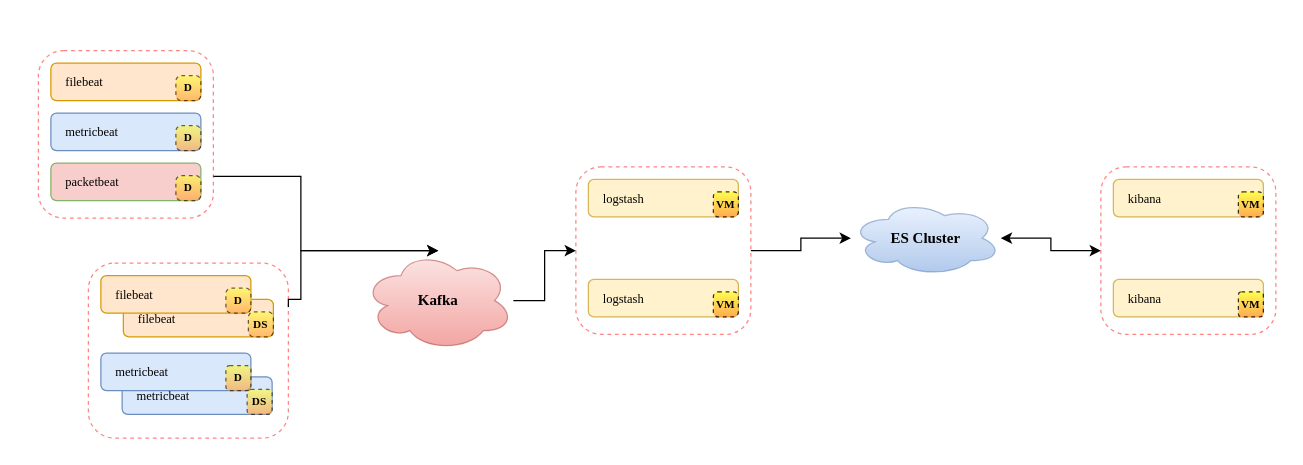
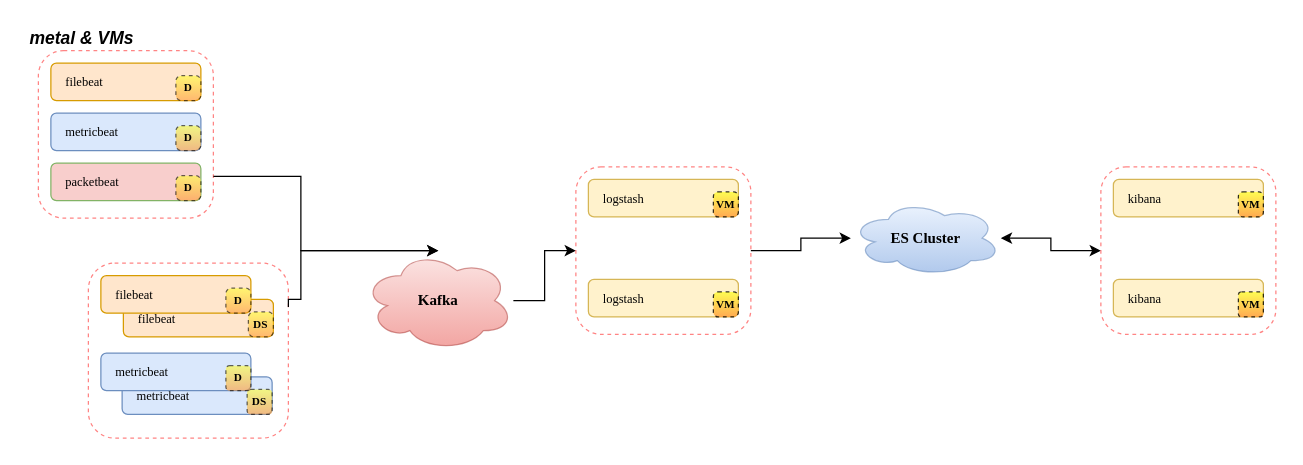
none -> (82, 38)
